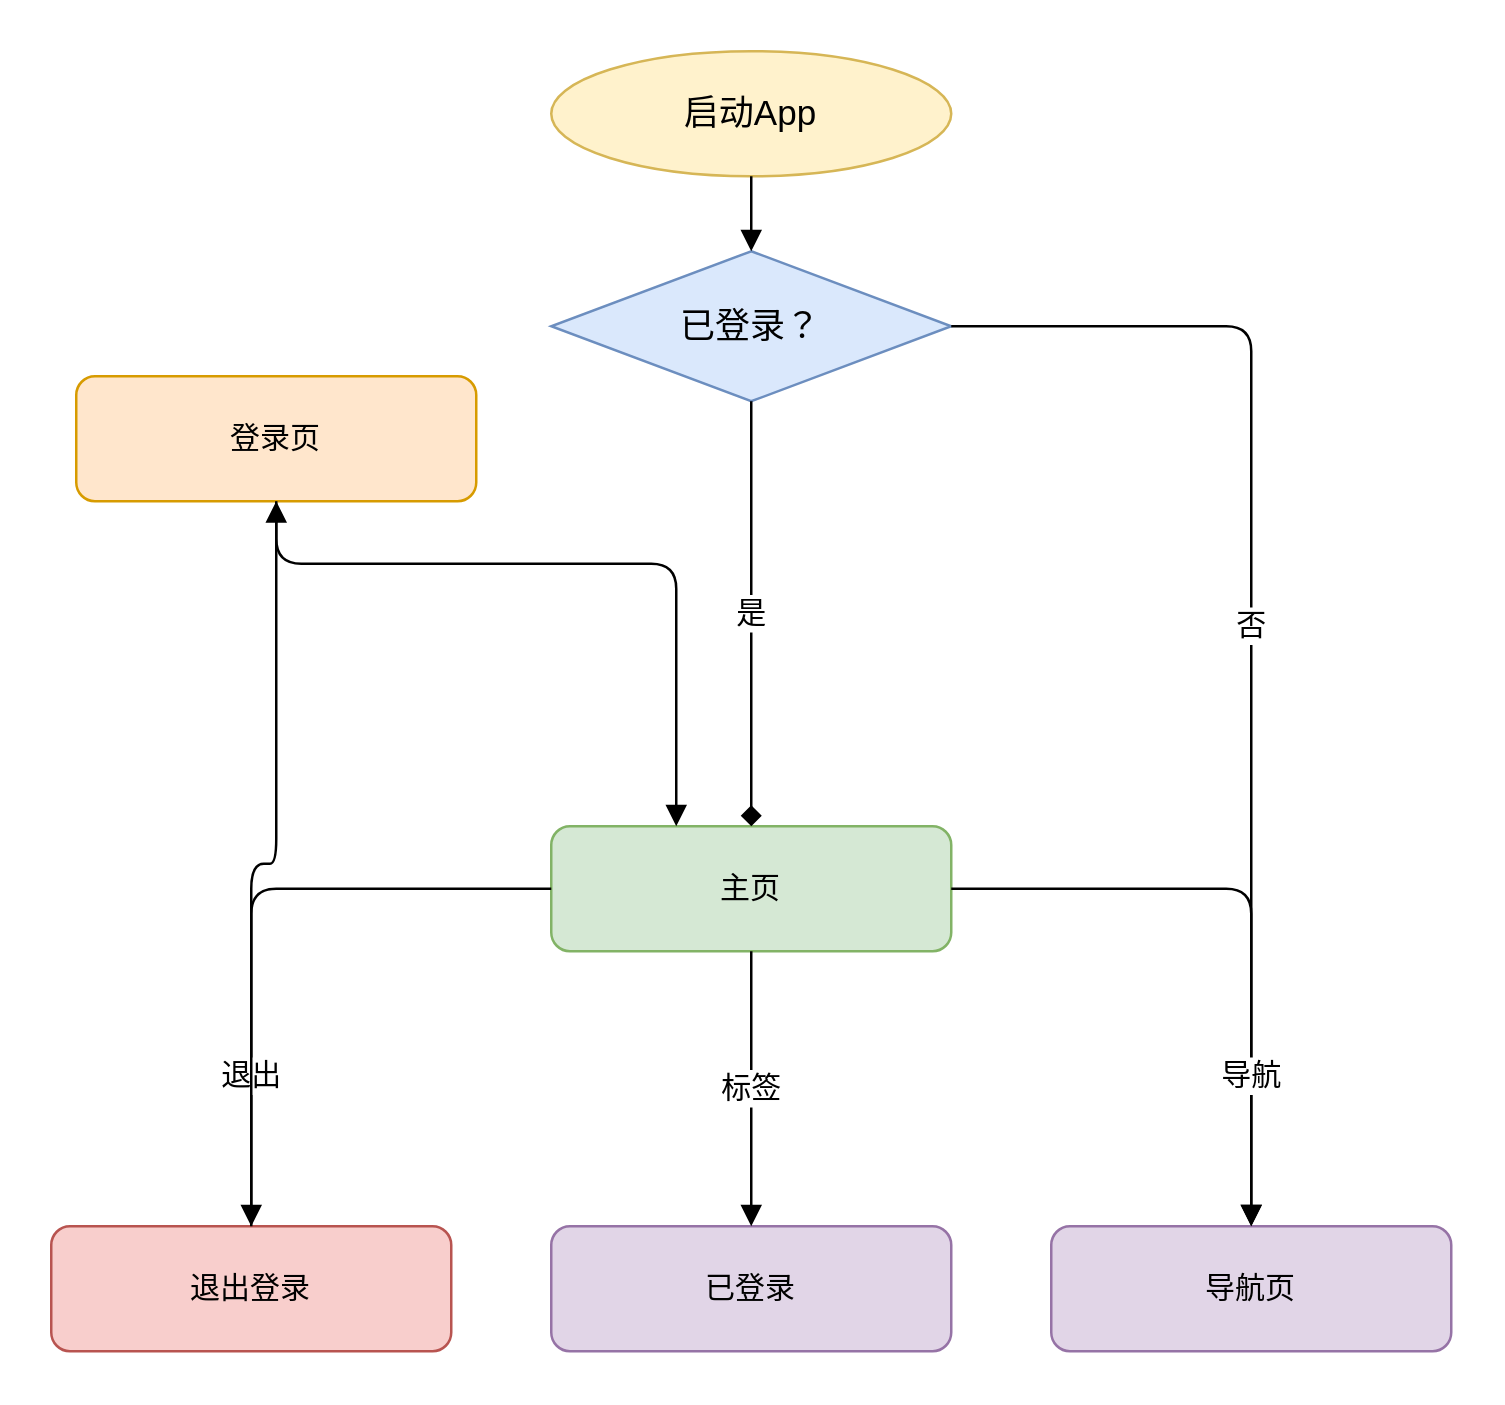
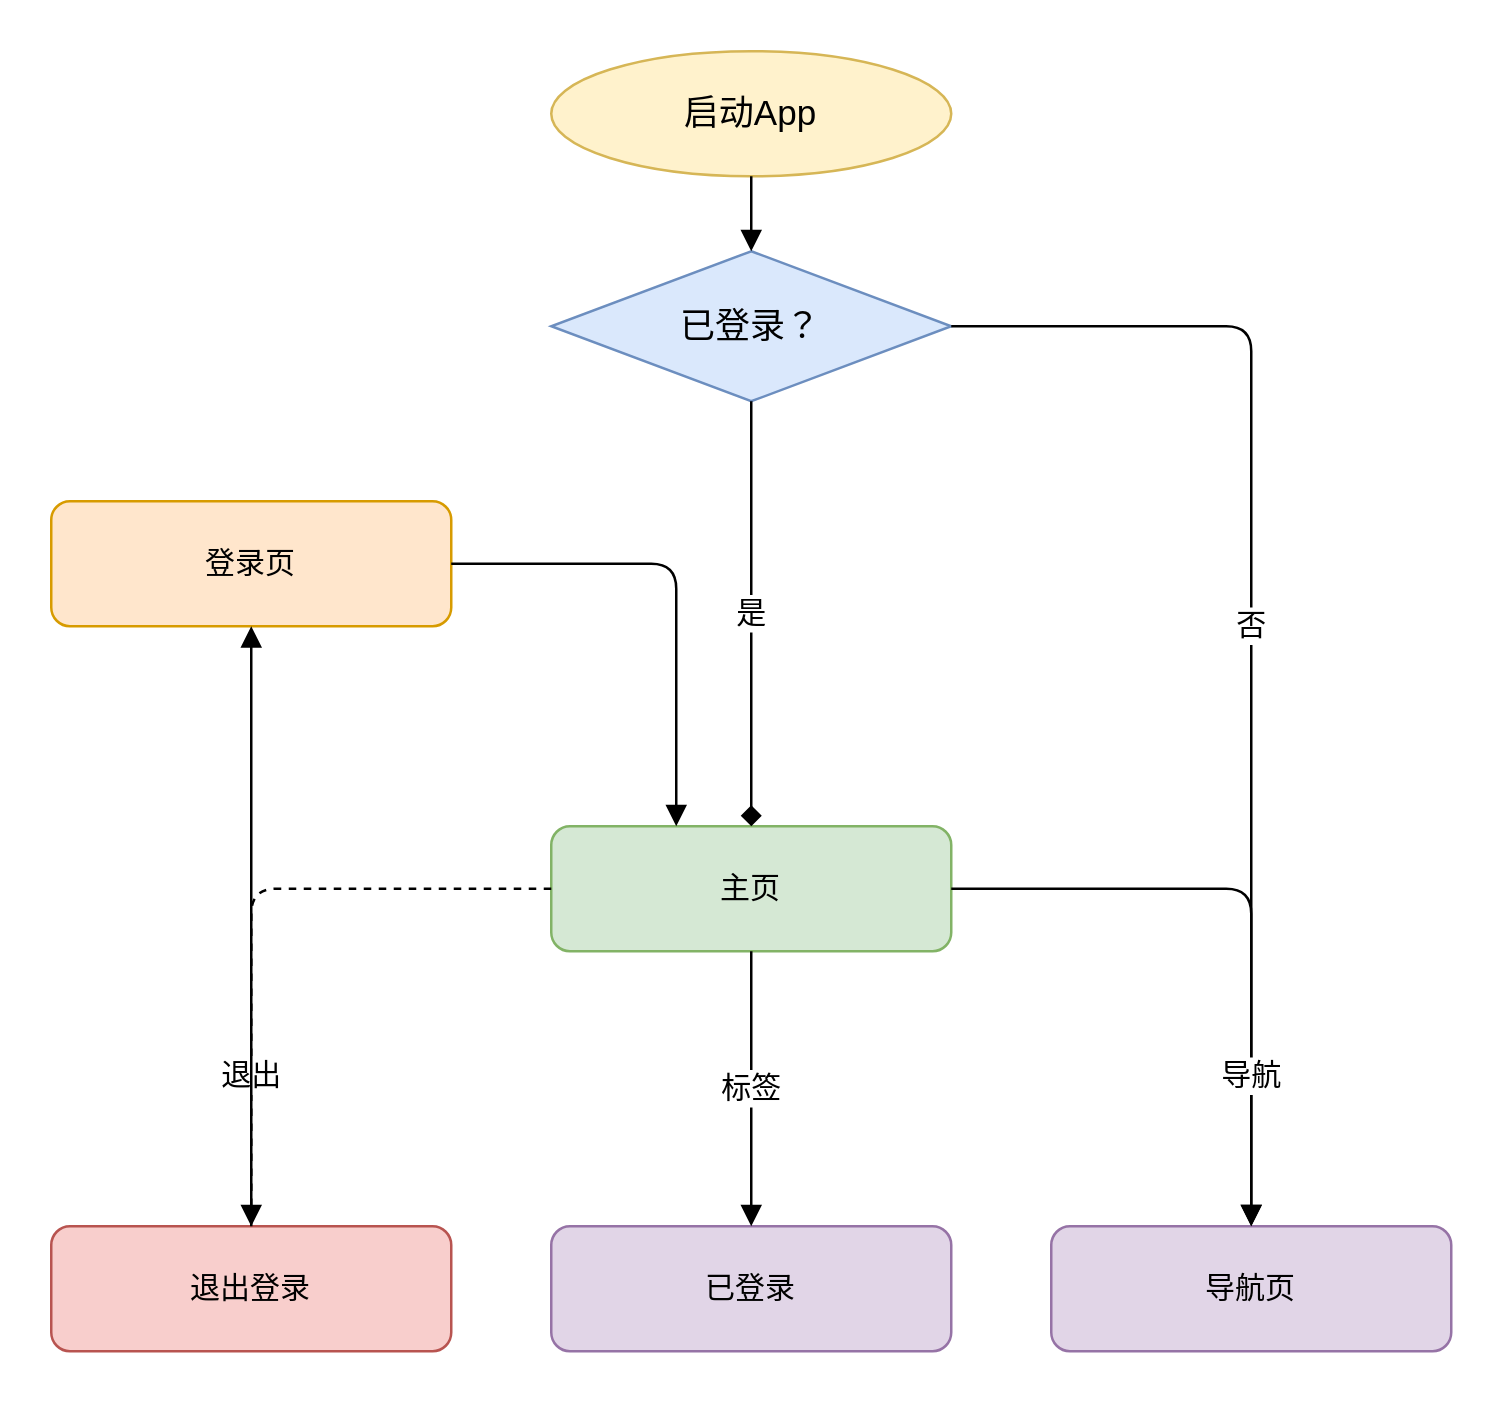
(276, 439) -> (251, 564)
(400, 889) -> (400, 889)
